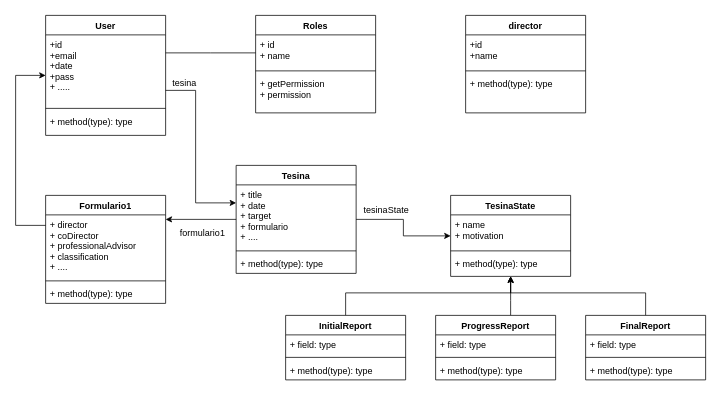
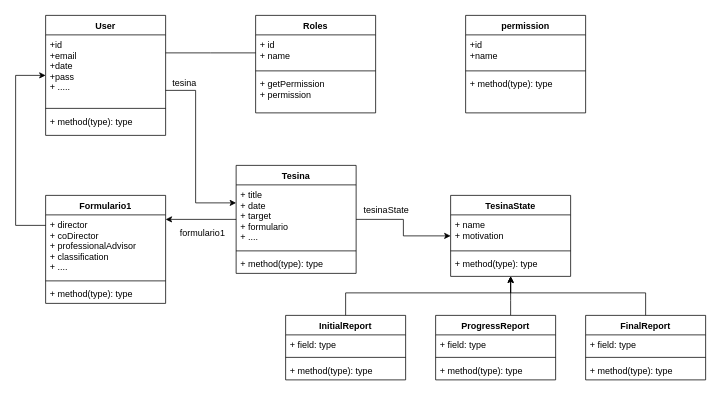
(525, 26) -> (525, 26)
